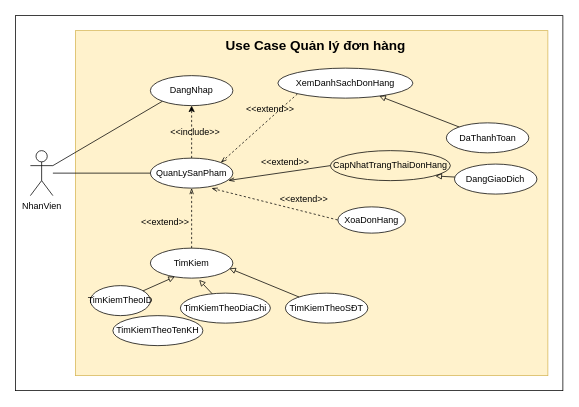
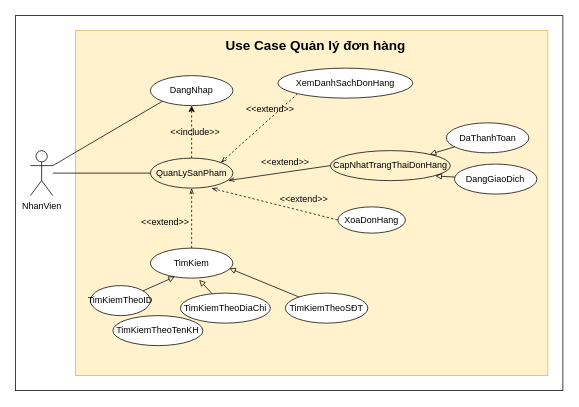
(423, 113) -> (446, 149)
(192, 173) -> (192, 173)
